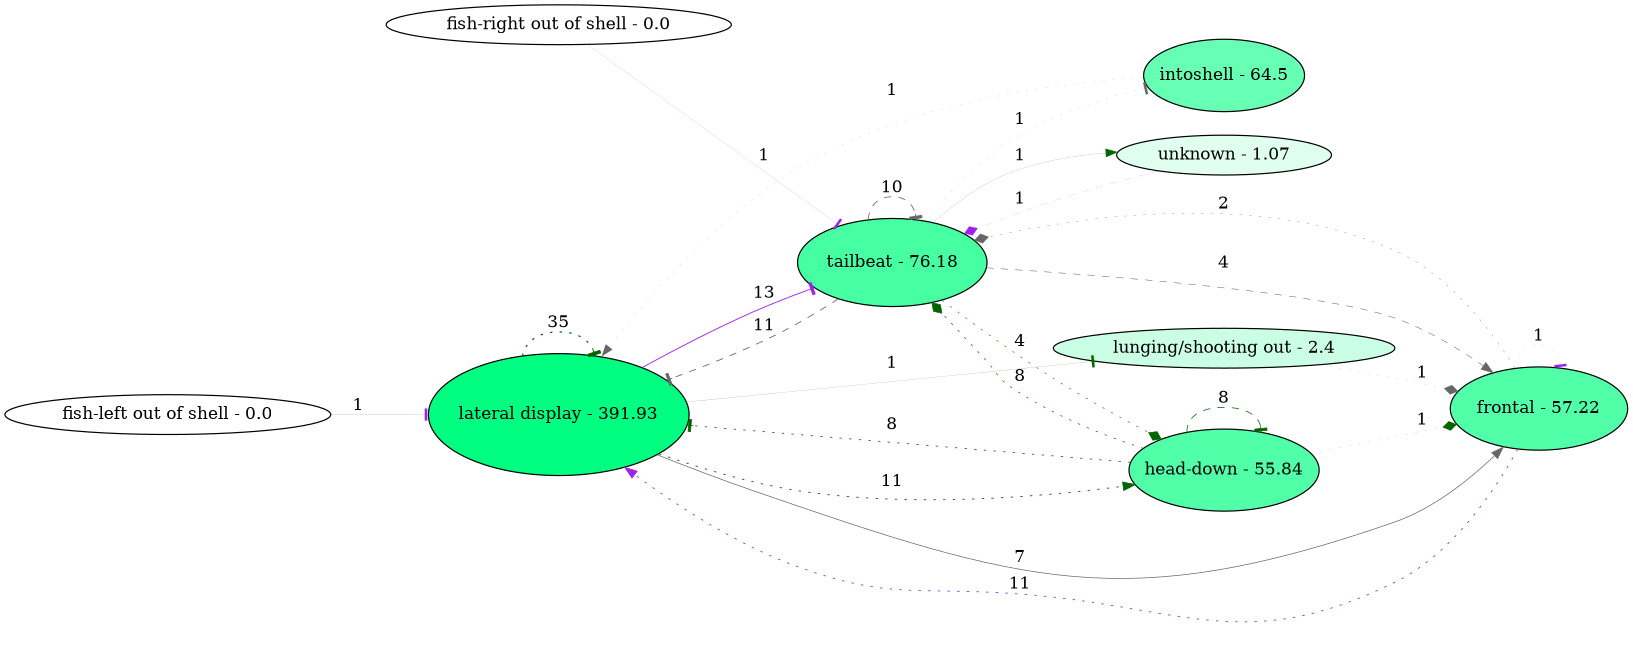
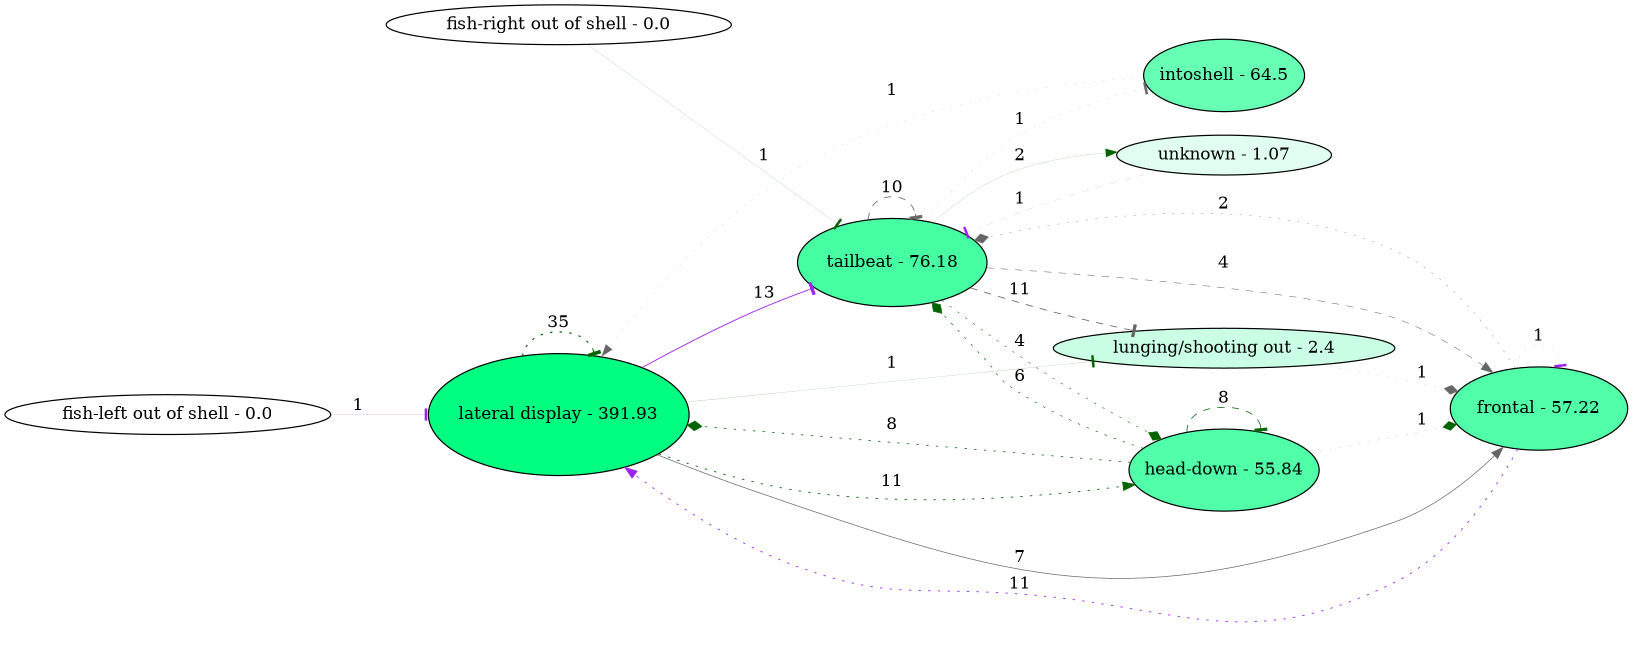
(711, 133) -> (711, 133)
(1020, 156) -> (1020, 156)
(1067, 197) -> (1067, 197)
(758, 343) -> (1050, 311)
(1020, 377) -> (1020, 377)
(912, 444) -> (912, 444)
